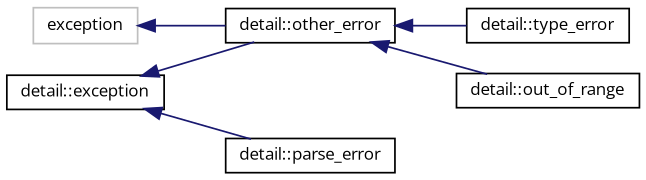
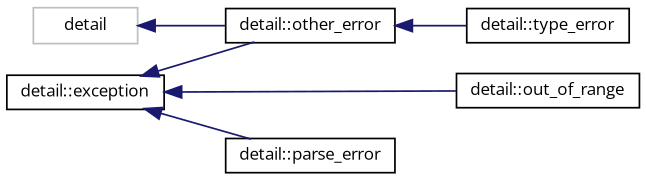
(85, 26) -> (85, 26)
(438, 60) -> (319, 91)
